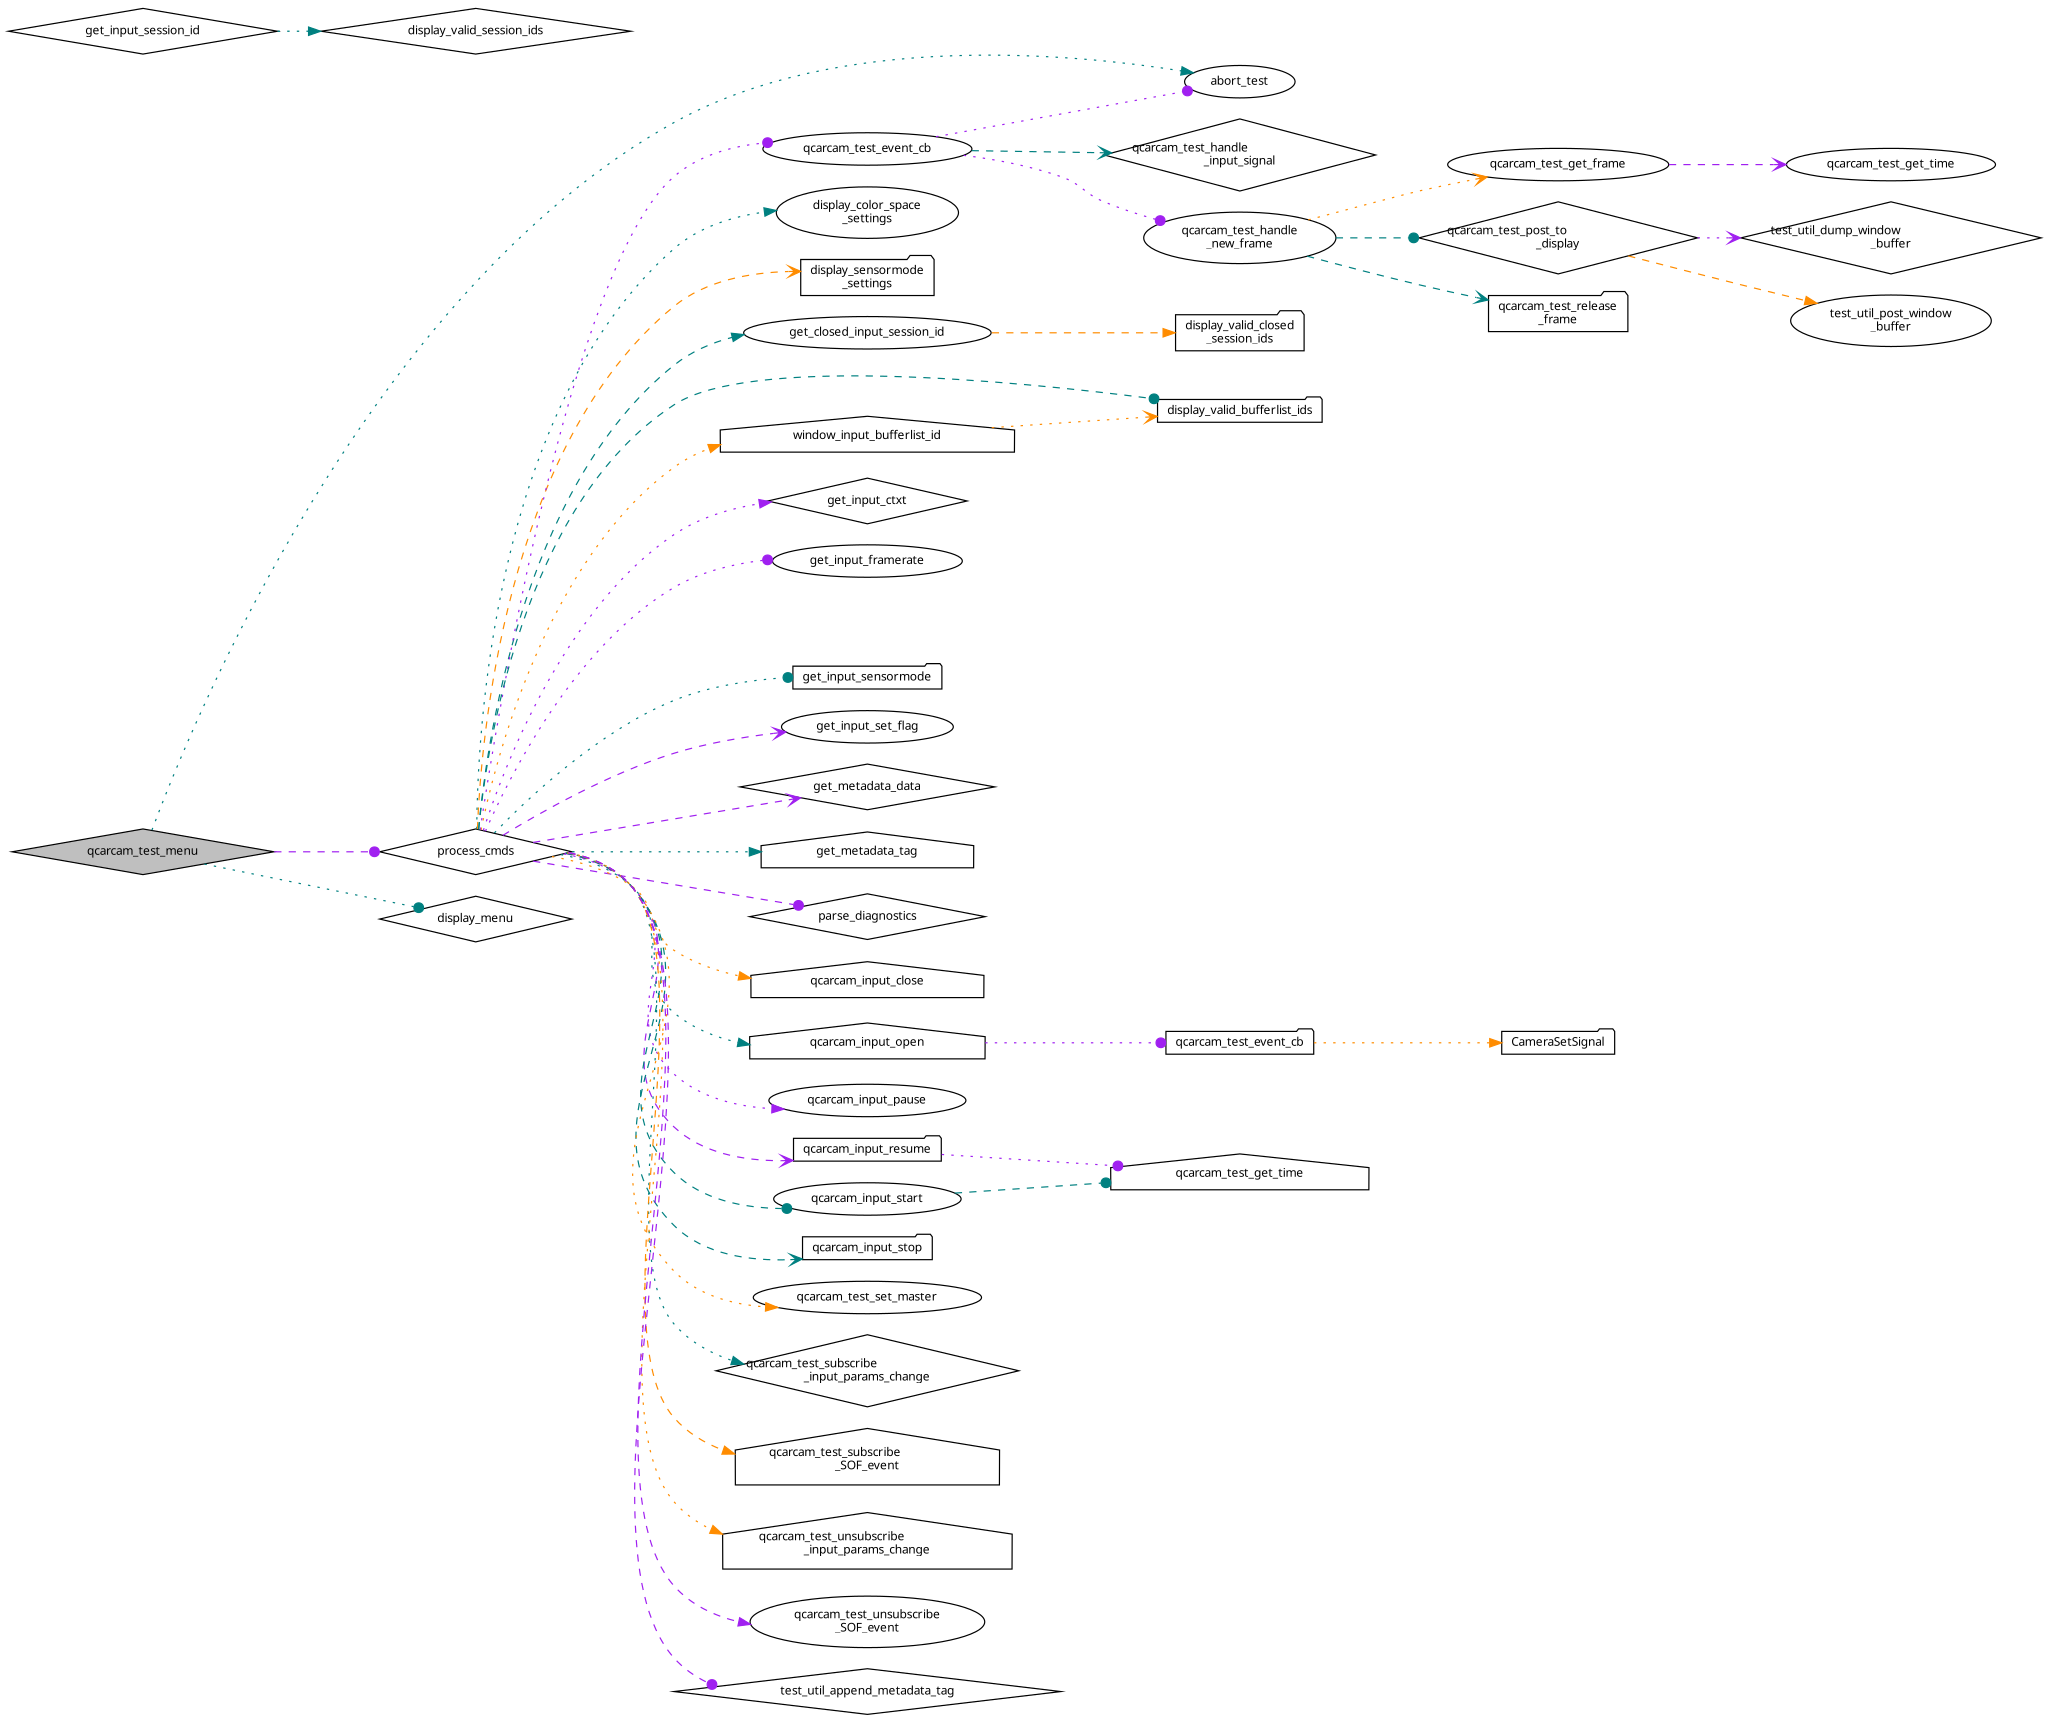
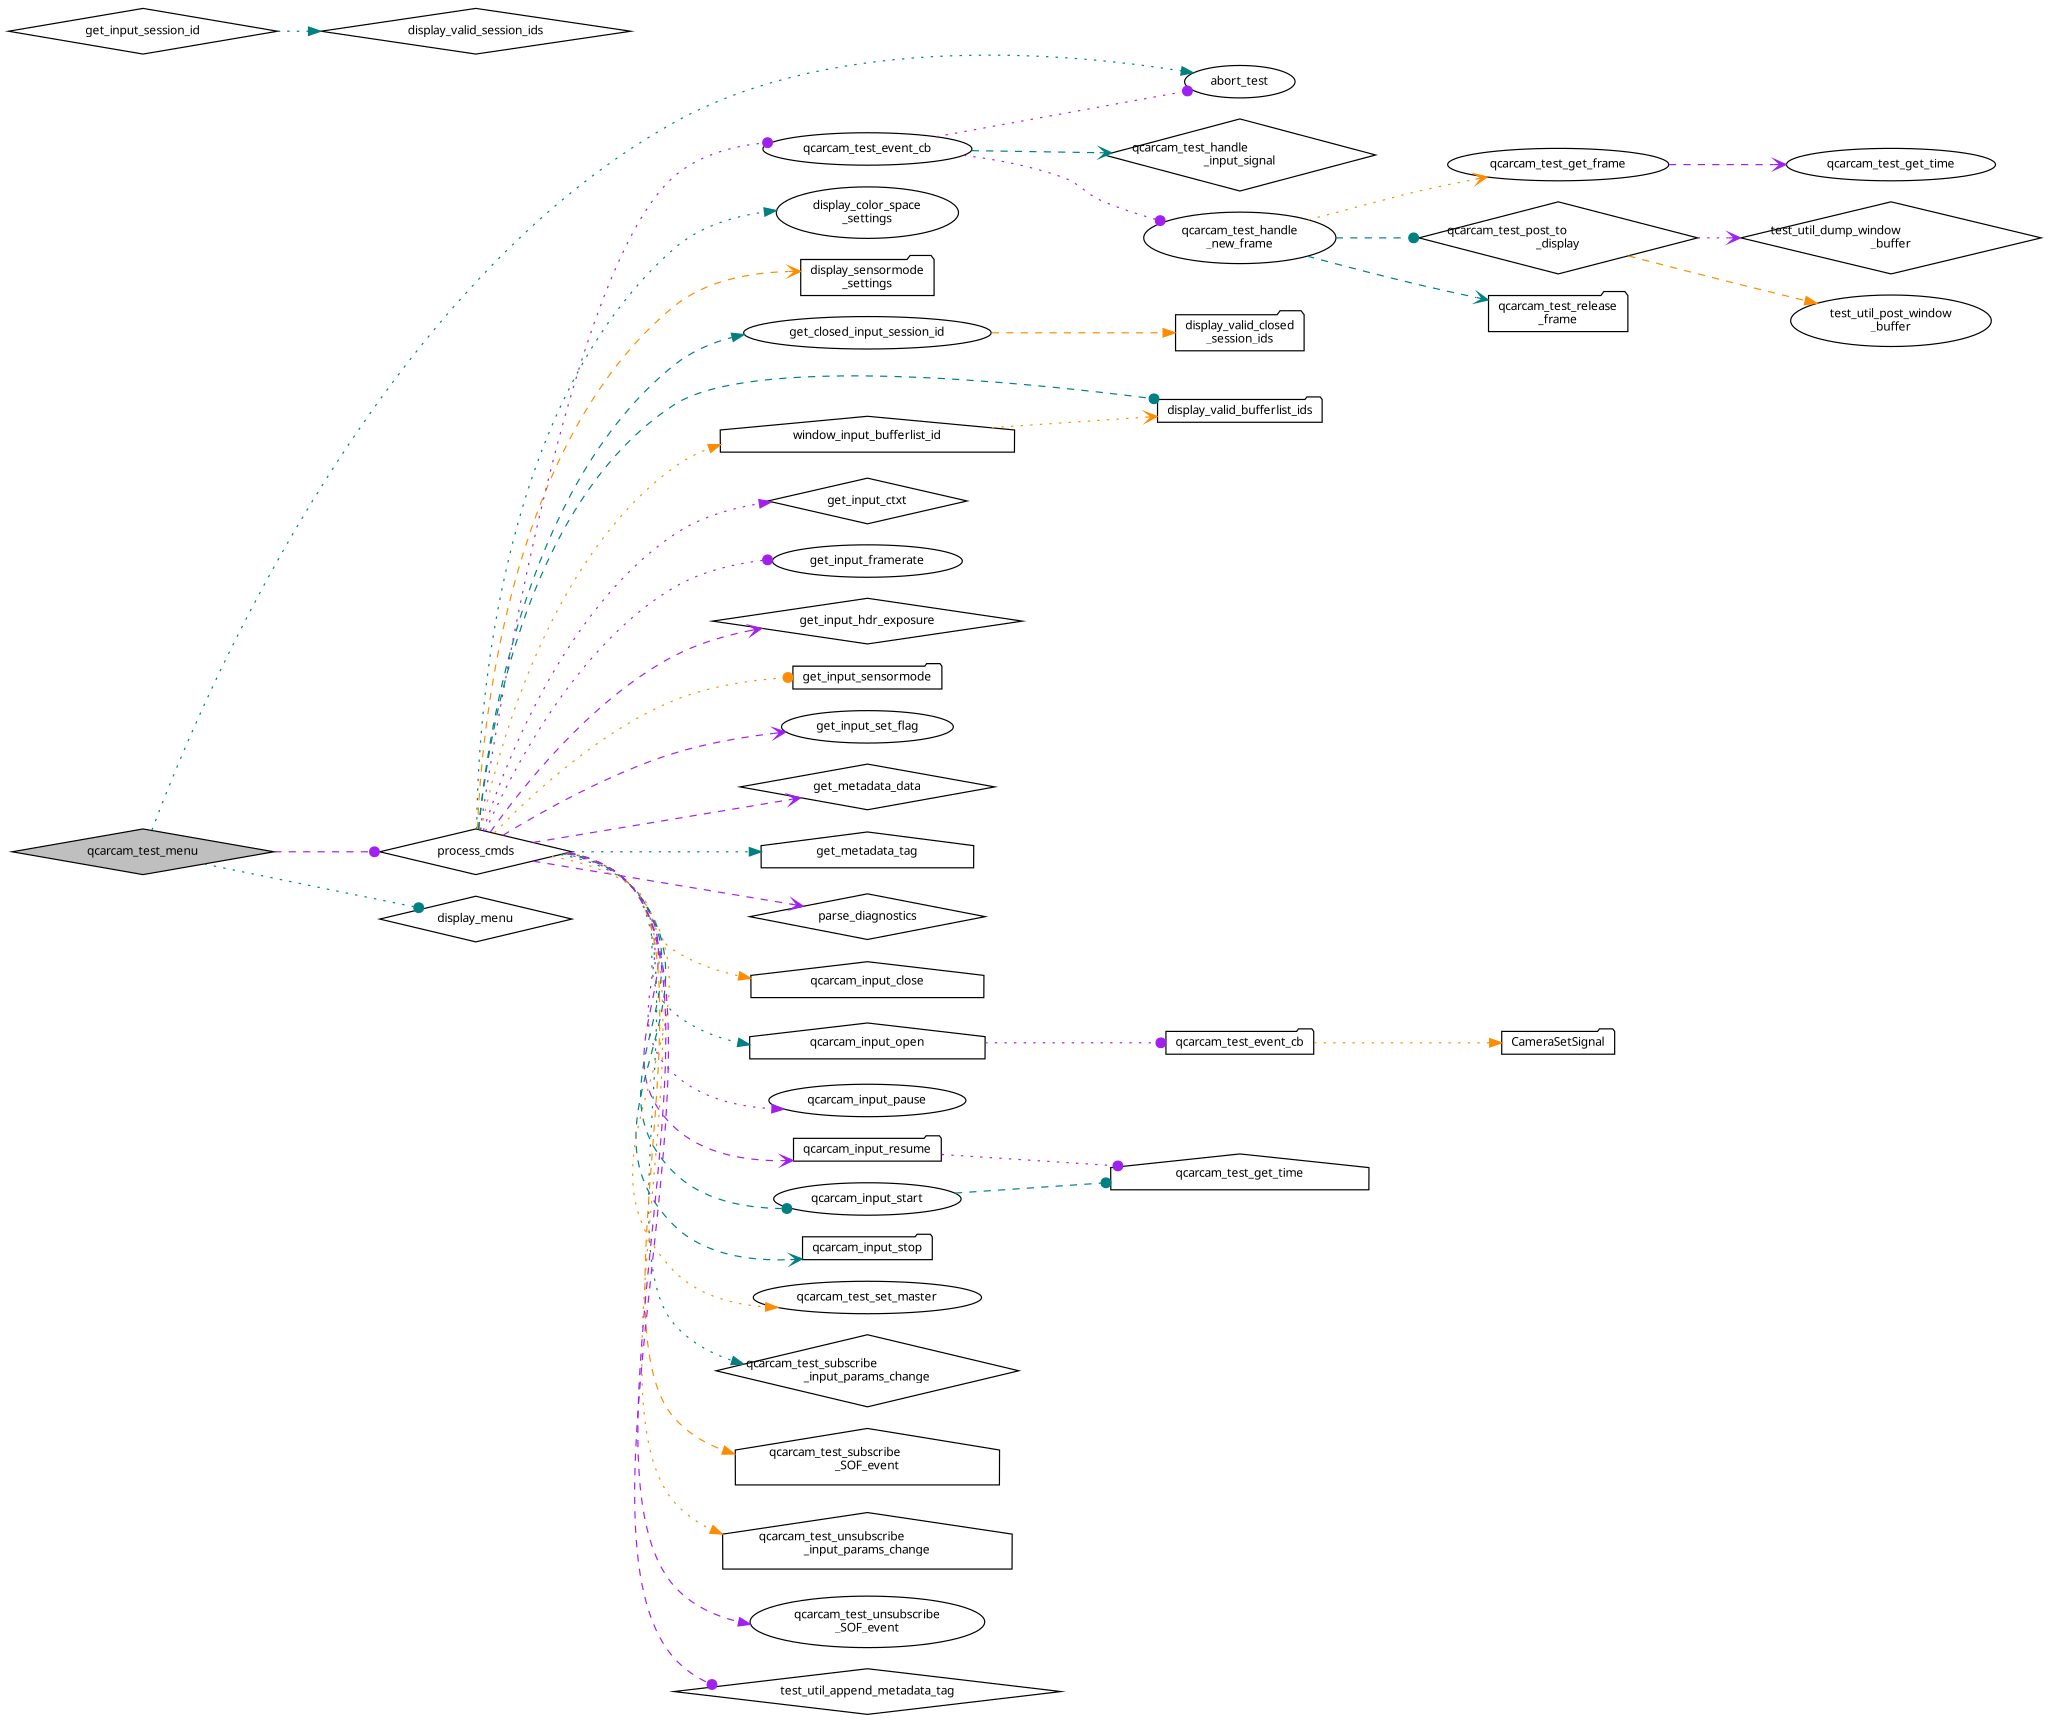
none -> (867, 621)
(624, 726) -> (624, 726)
(663, 883) -> (663, 883)
